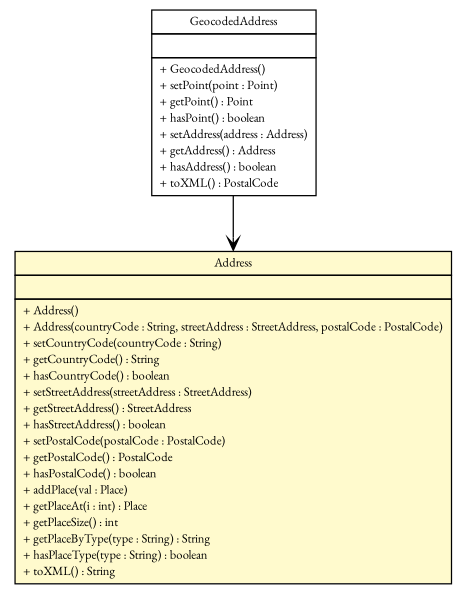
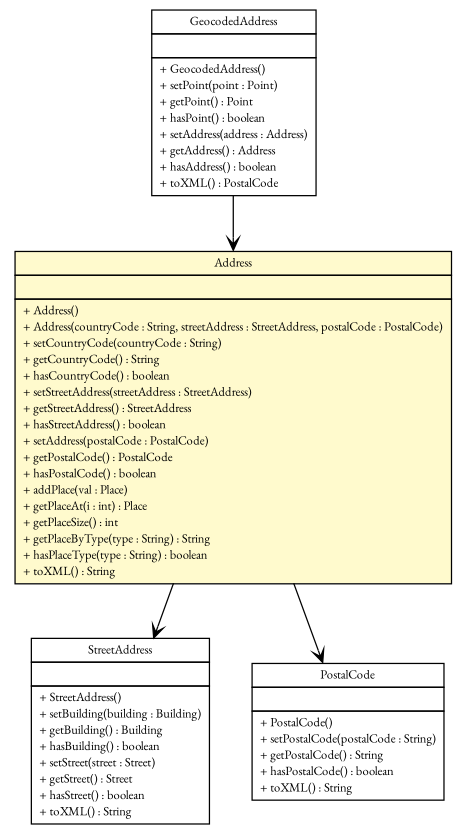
(124, 441) -> (116, 441)
none -> (120, 731)
none -> (347, 731)
